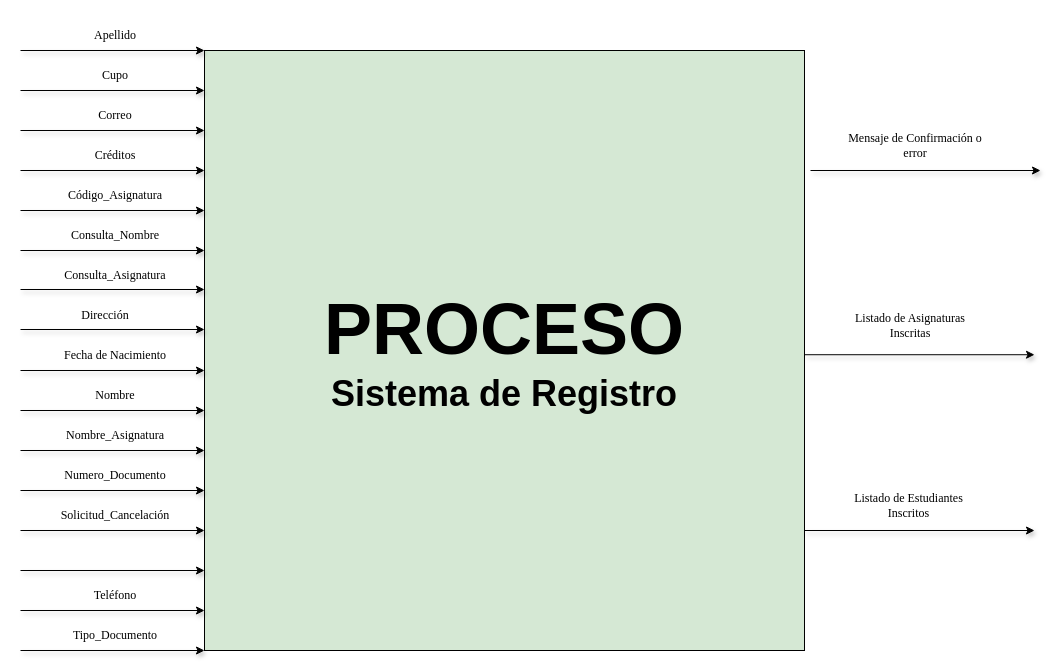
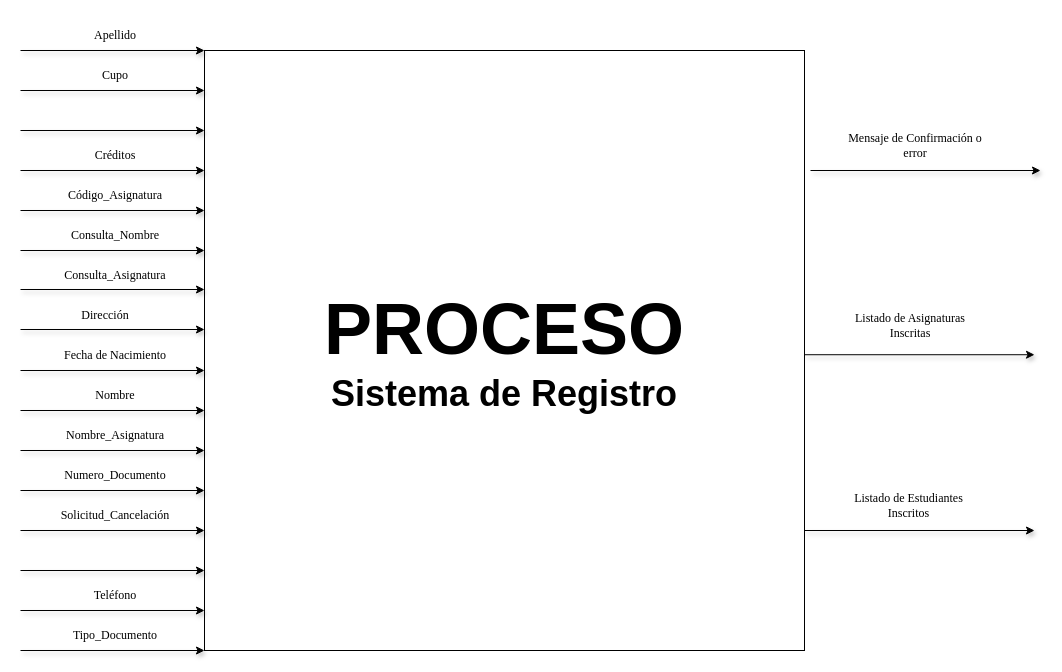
(116, 116) -> none
(505, 351) -> (505, 351)
